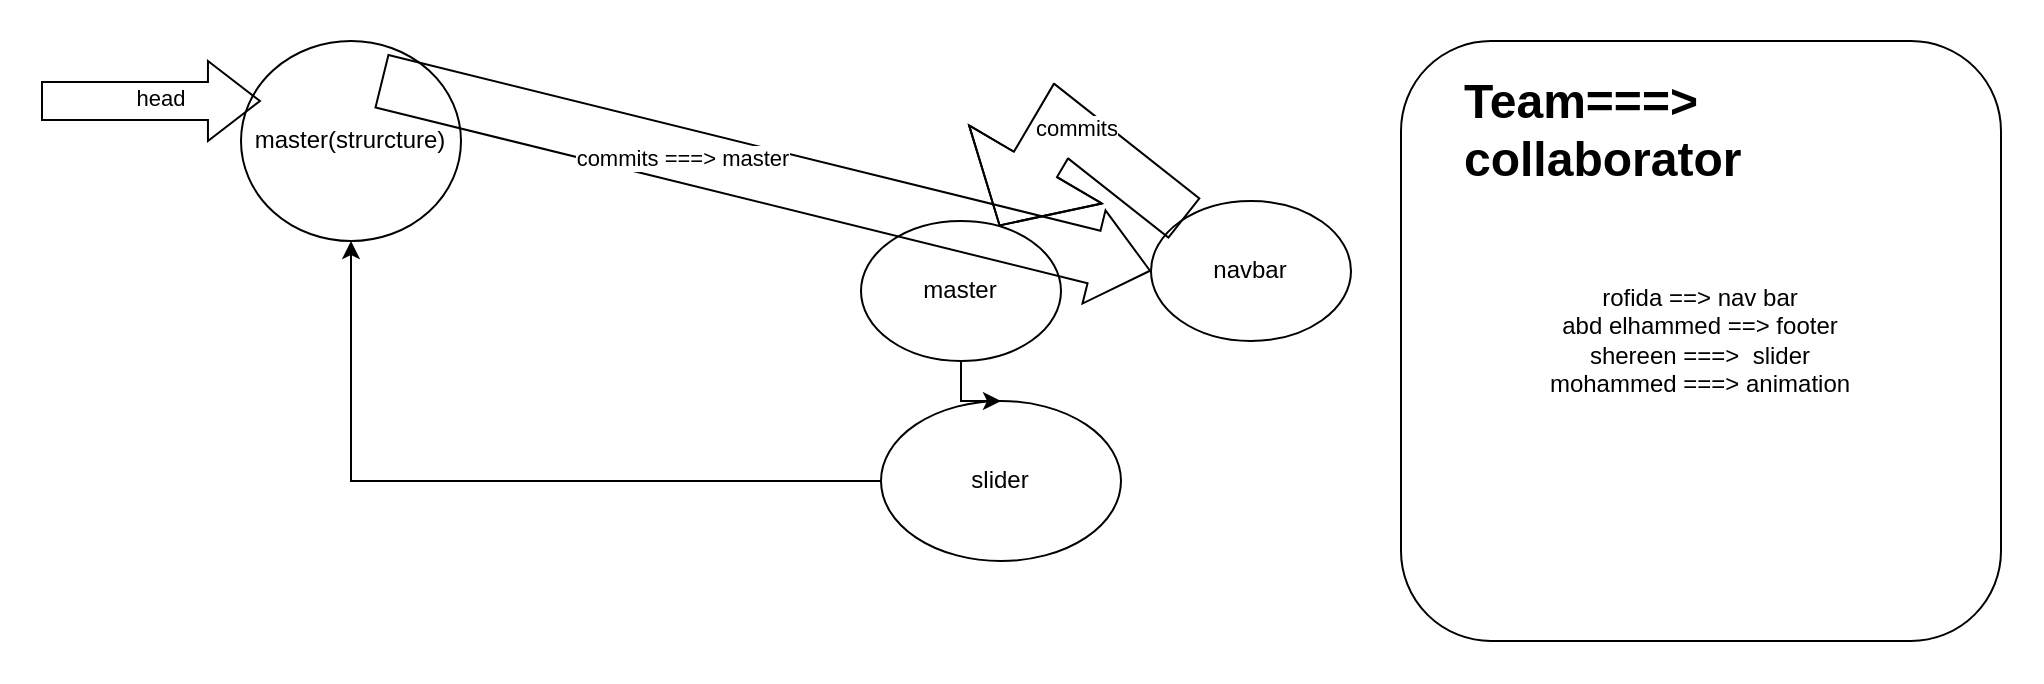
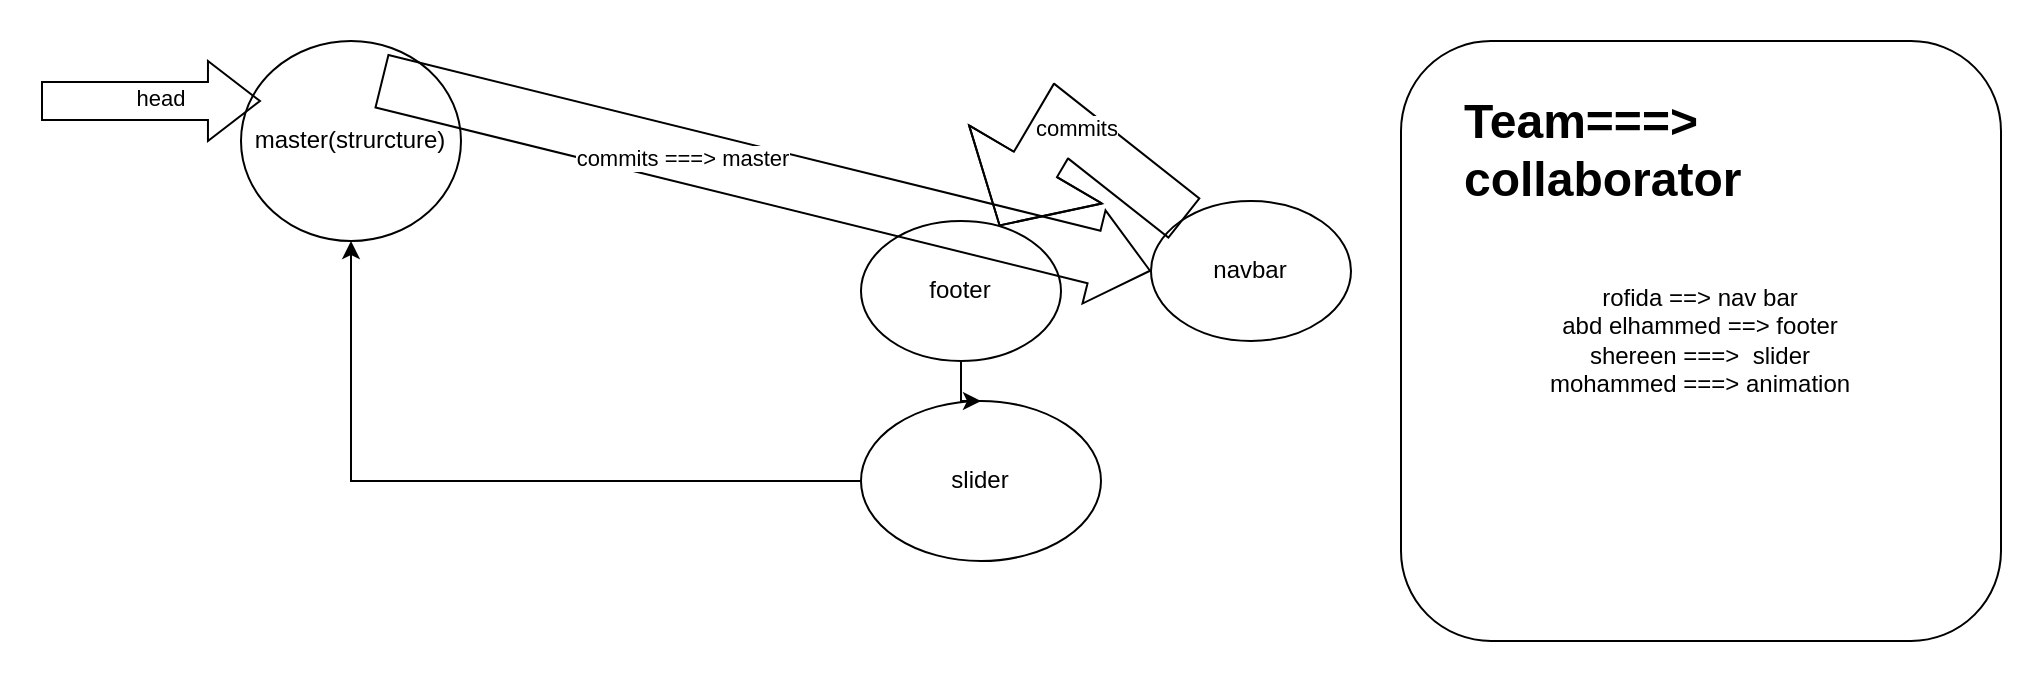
(1701, 141) -> (1701, 161)
(961, 291) -> (961, 291)
(1001, 481) -> (981, 481)
